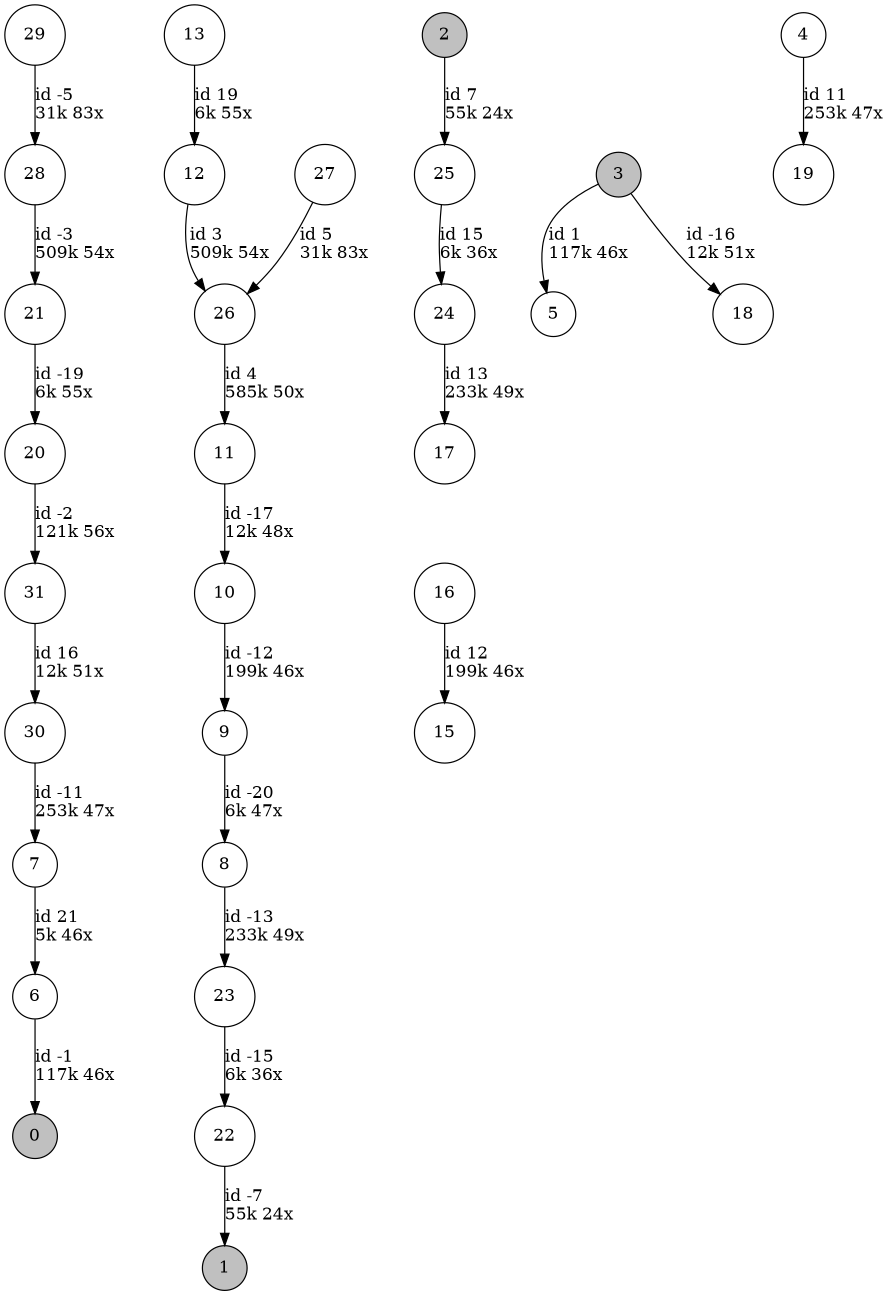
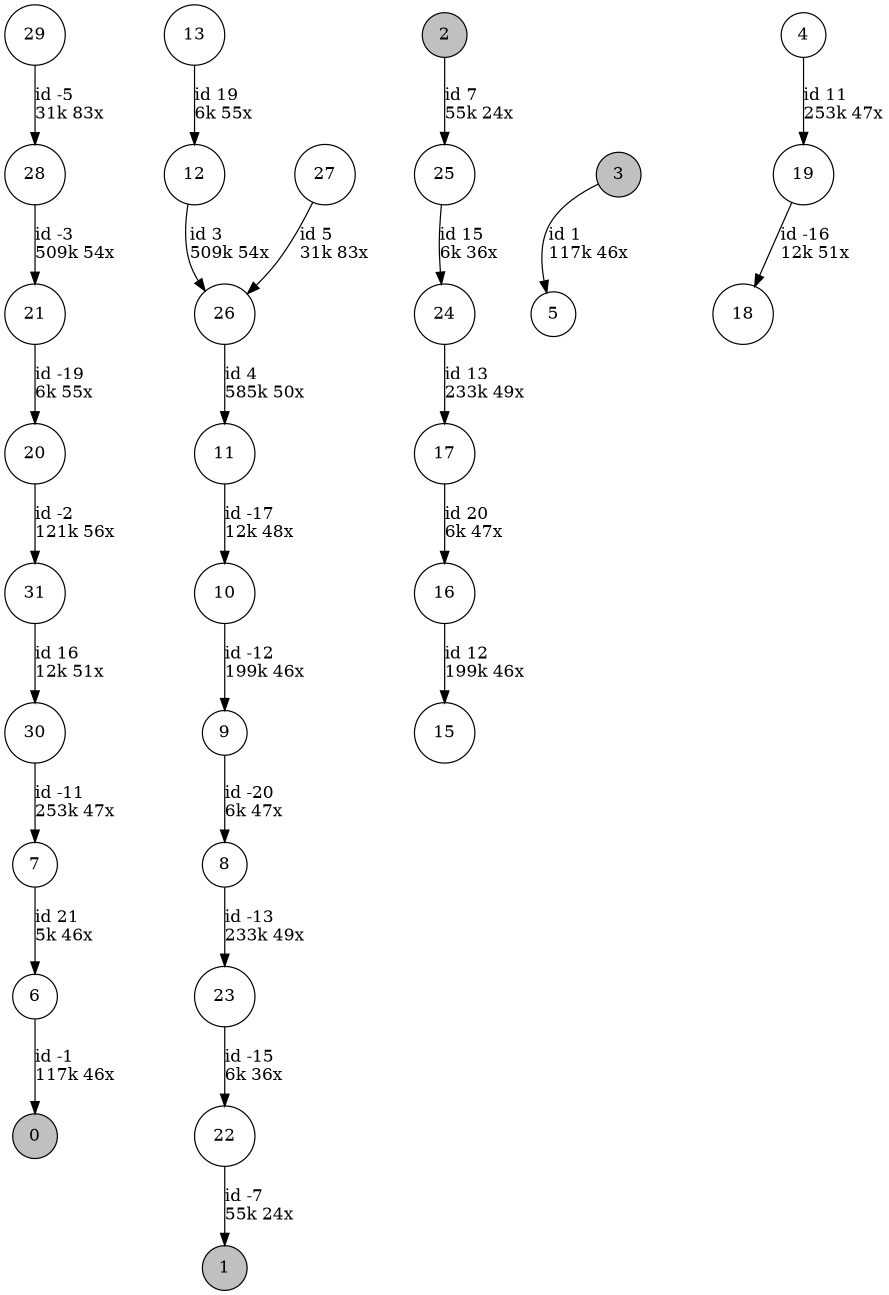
(668, 242) -> (776, 239)
none -> (445, 517)
